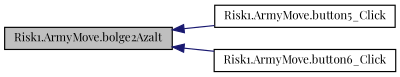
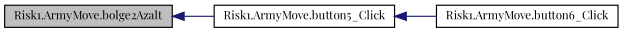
(199, 50) -> (421, 16)
